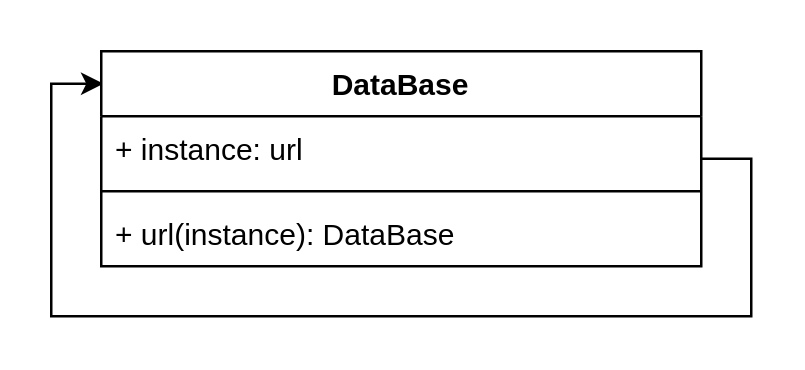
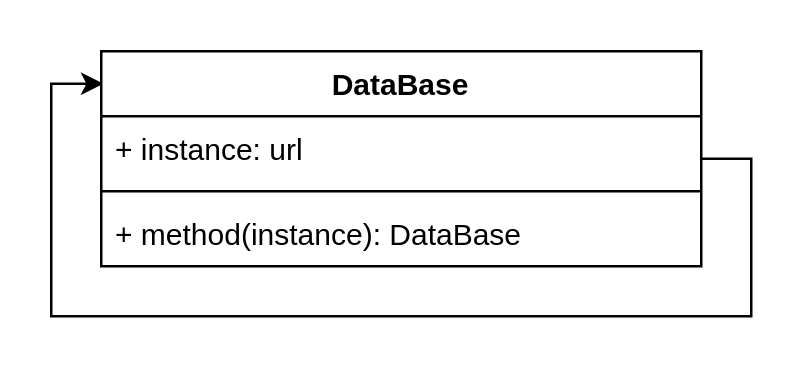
(306, 235) -> (335, 235)
